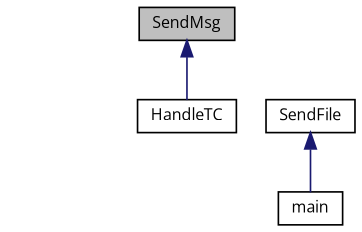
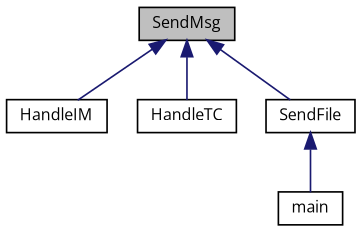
none -> (255, 75)
none -> (57, 116)
